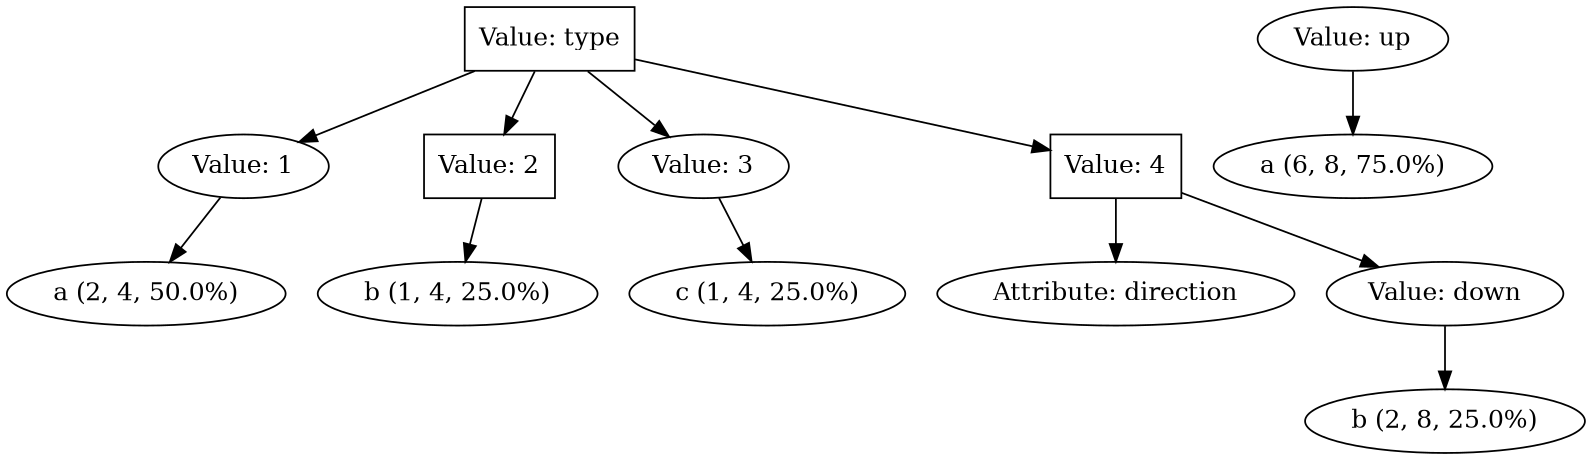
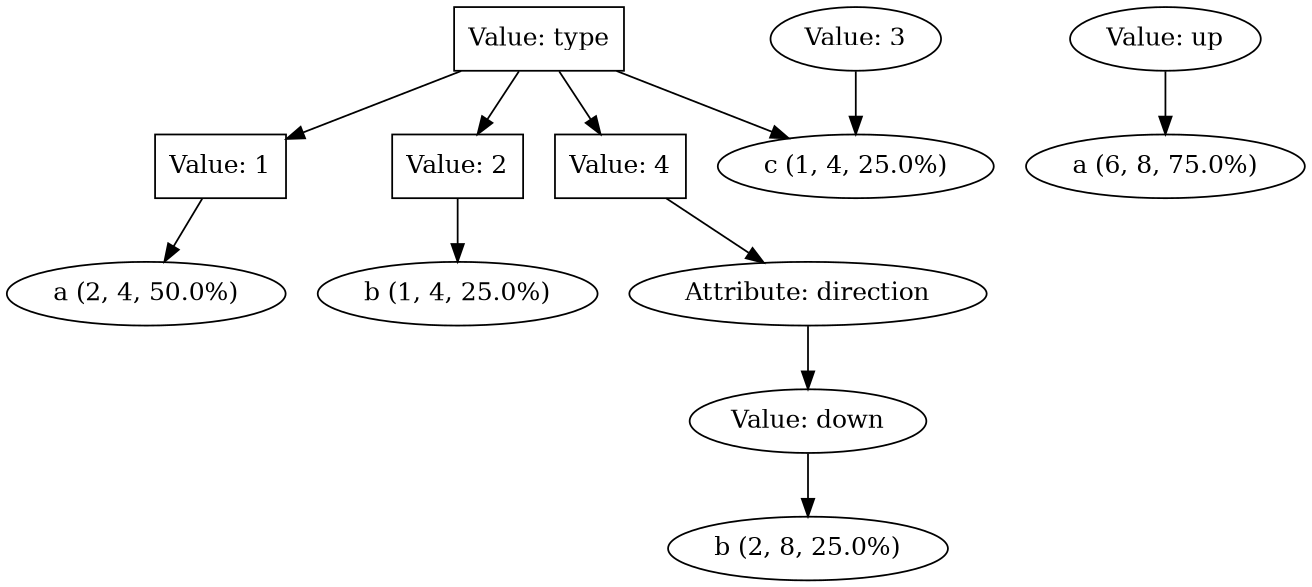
(621, 98) -> (694, 101)
(244, 166) -> (221, 166)
(1272, 227) -> (808, 349)
